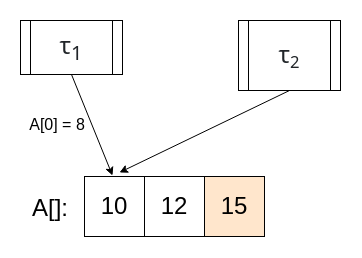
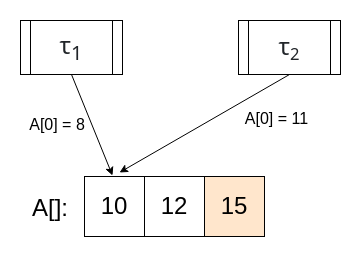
(290, 56) -> (290, 48)
none -> (277, 119)
